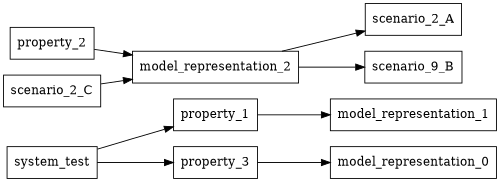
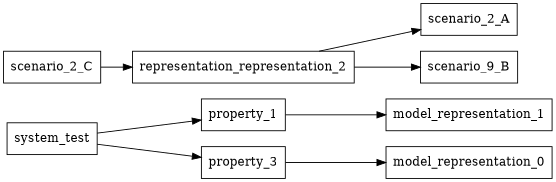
(52, 43) -> none
(216, 67) -> (243, 67)
